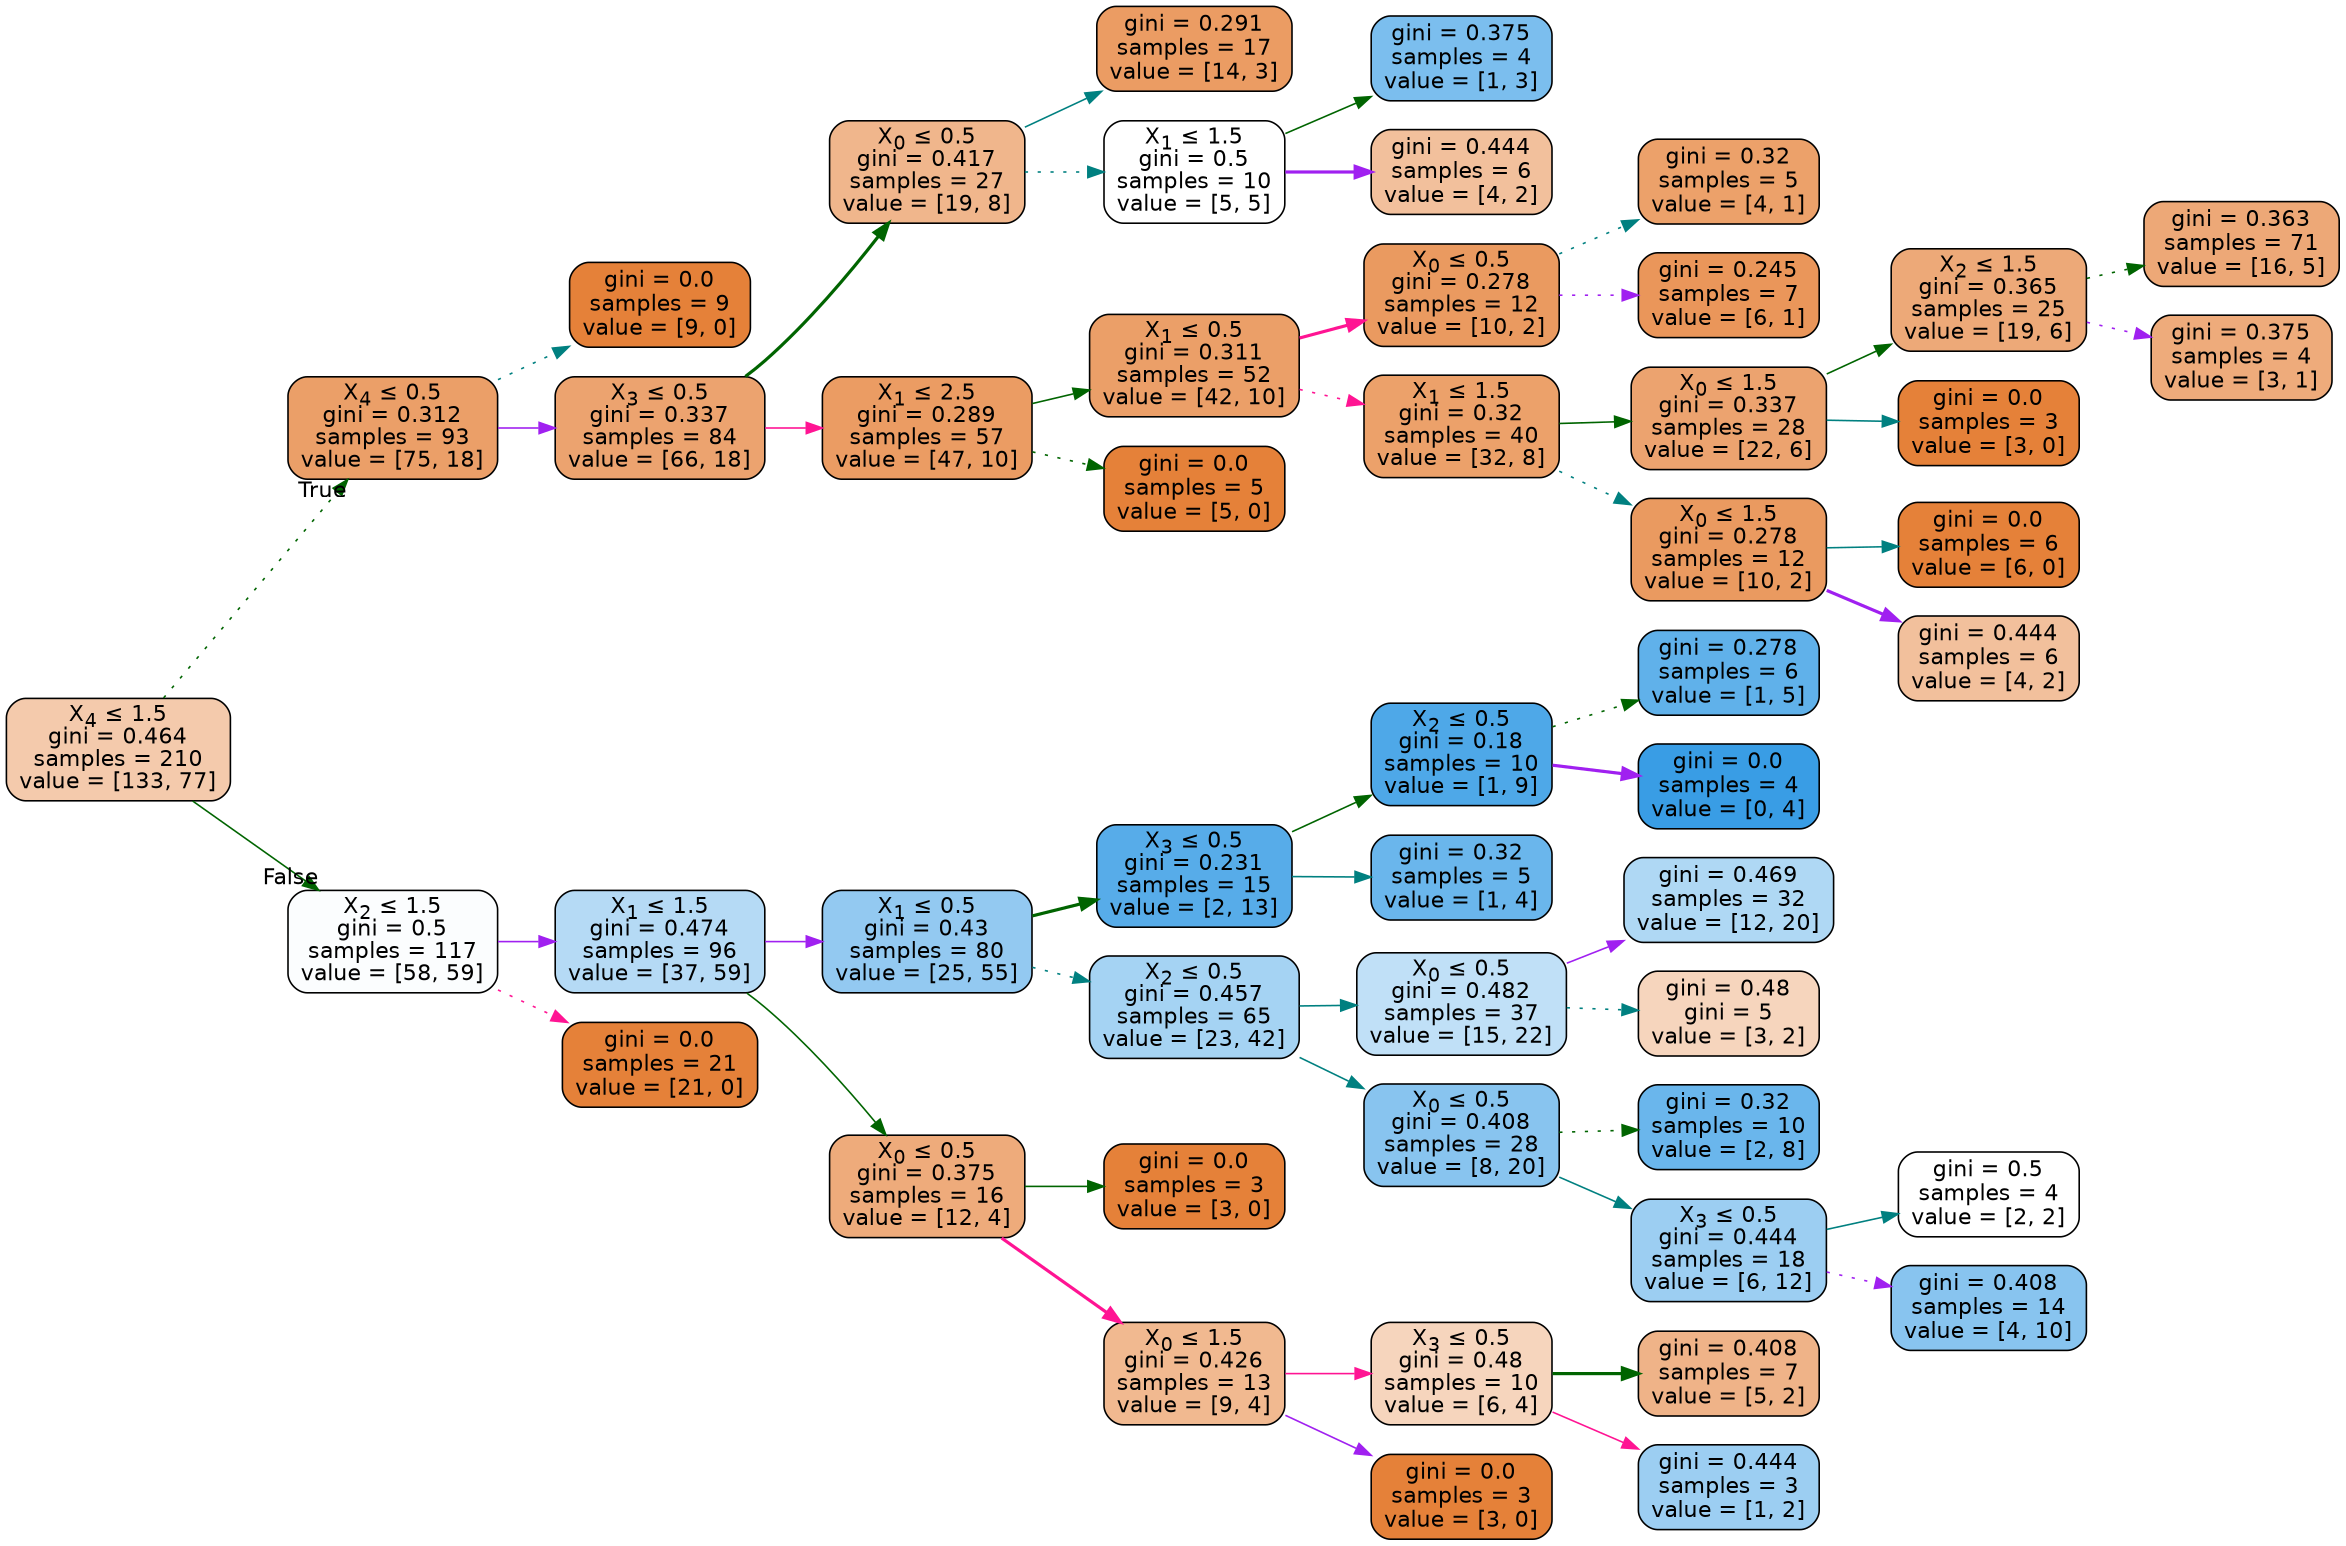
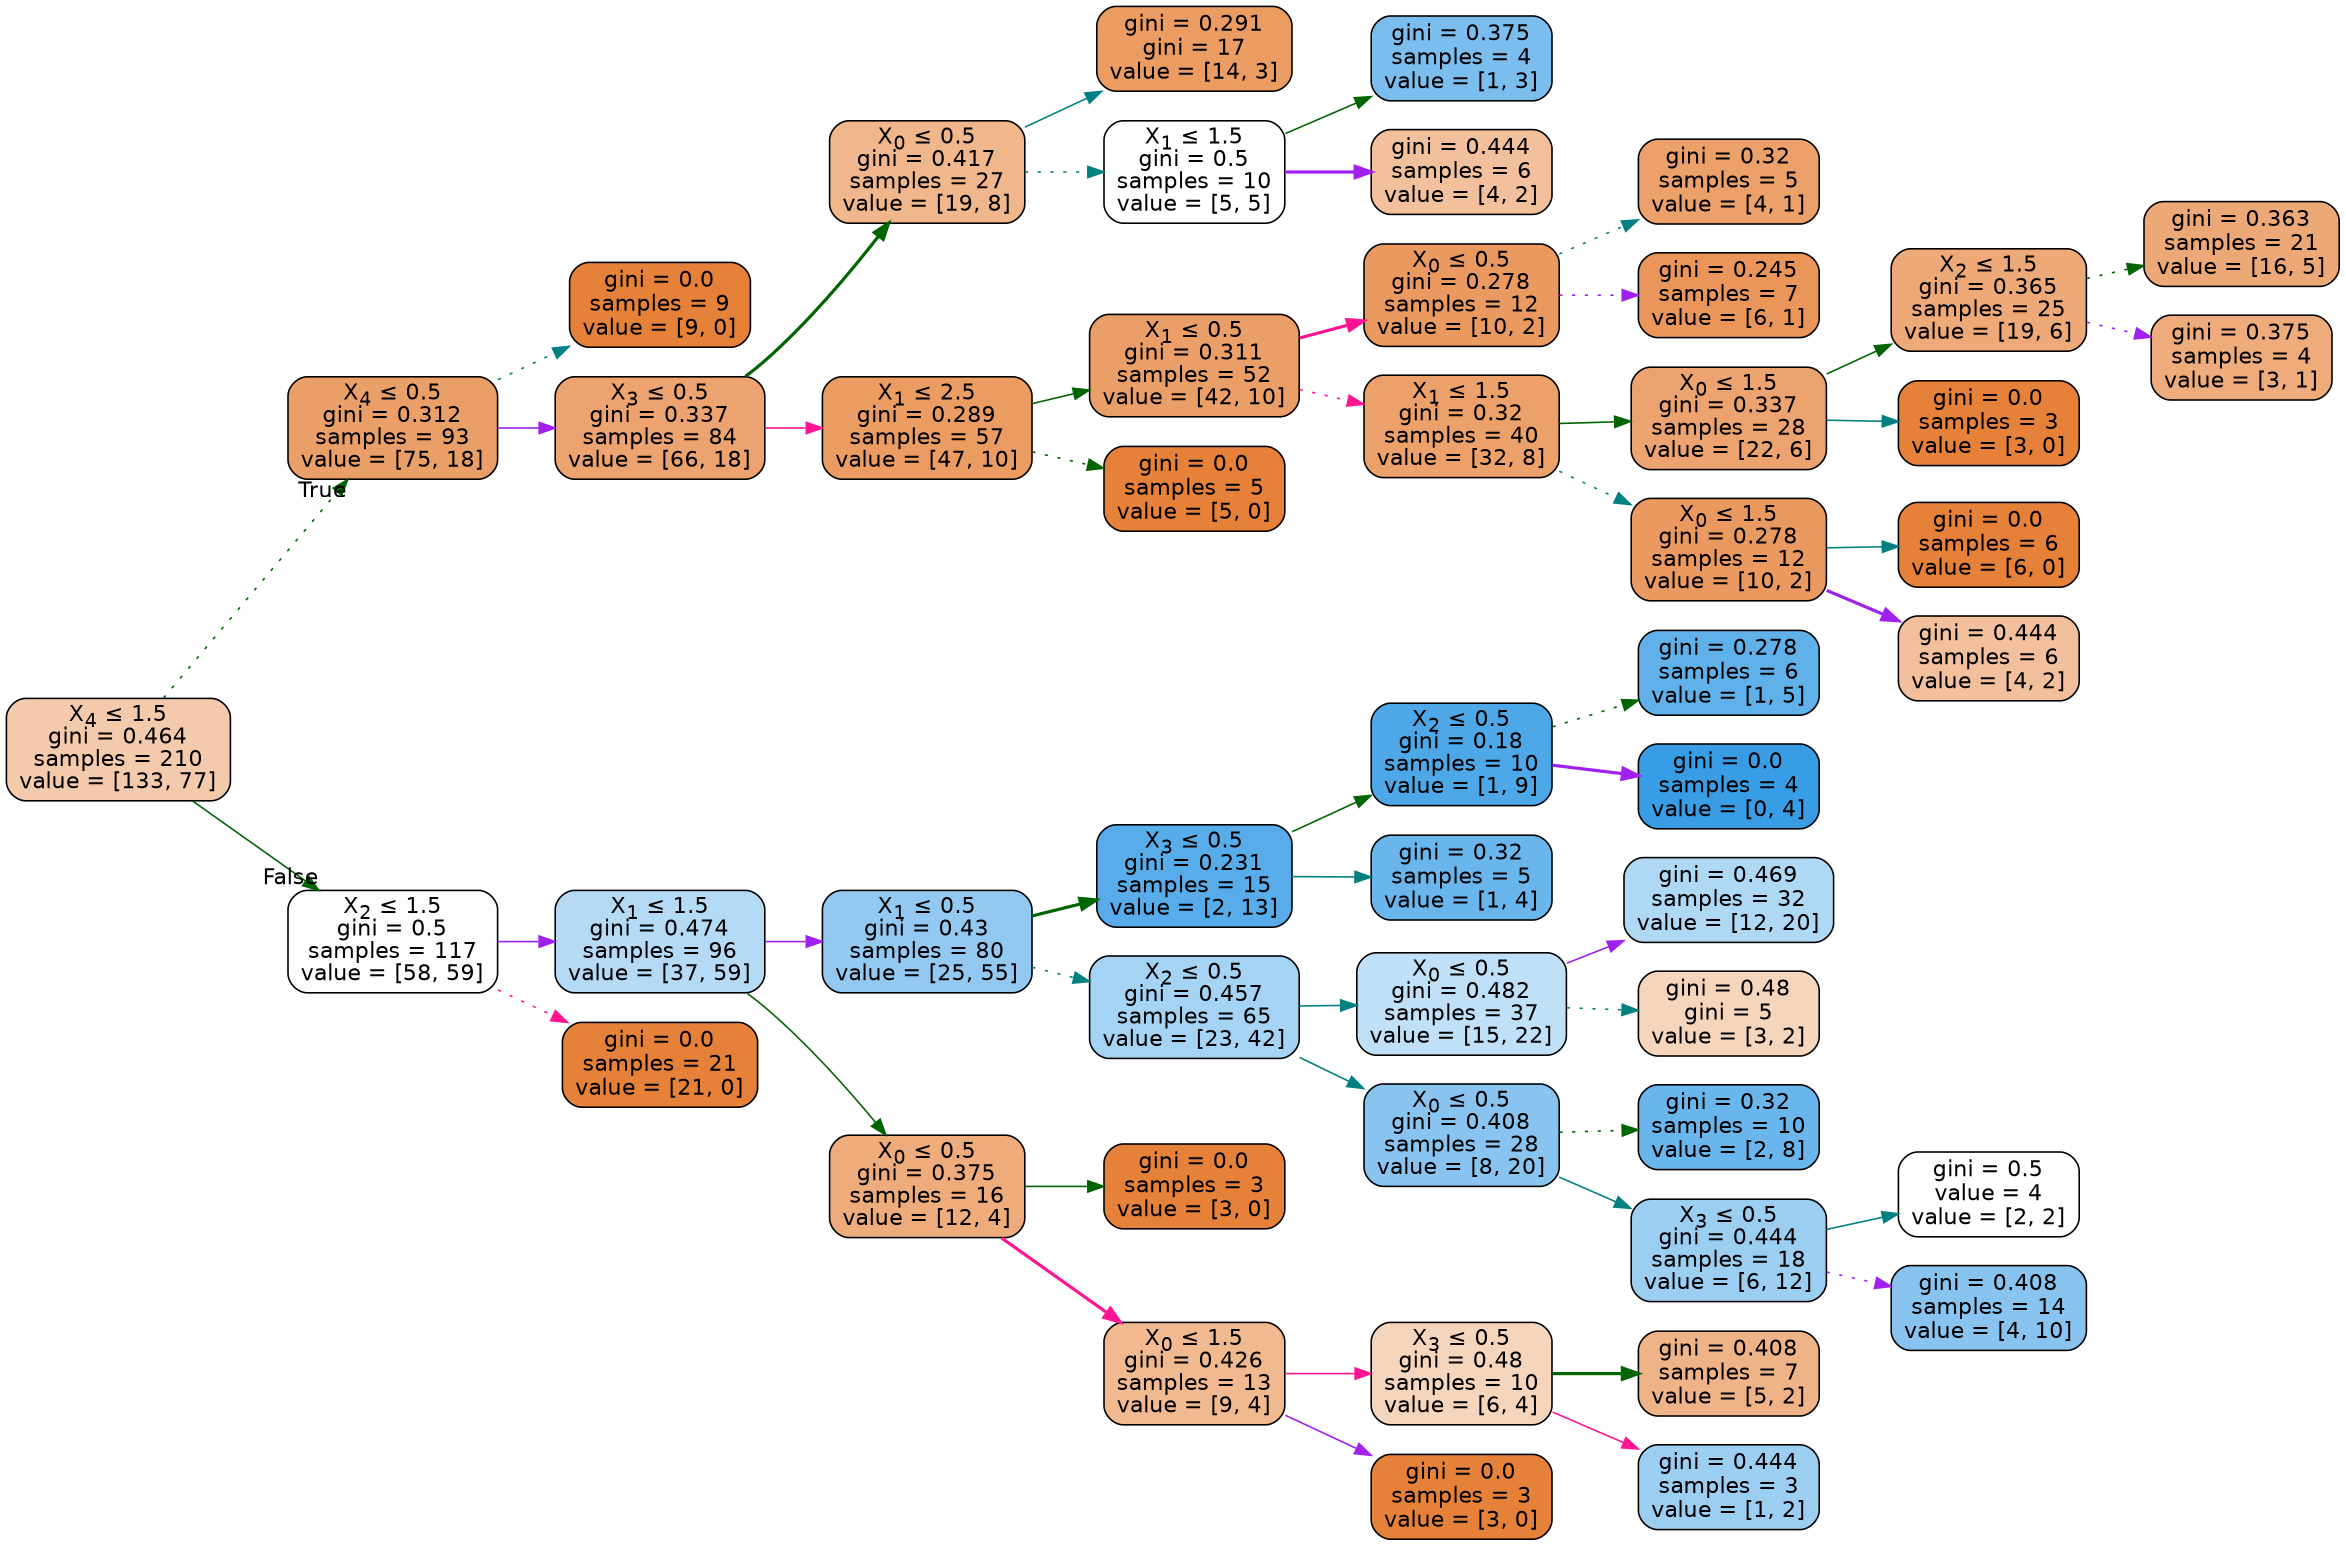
(1194, 48) -> (1194, 48)
(2242, 243) -> (2242, 243)
(1989, 1194) -> (1989, 1194)
